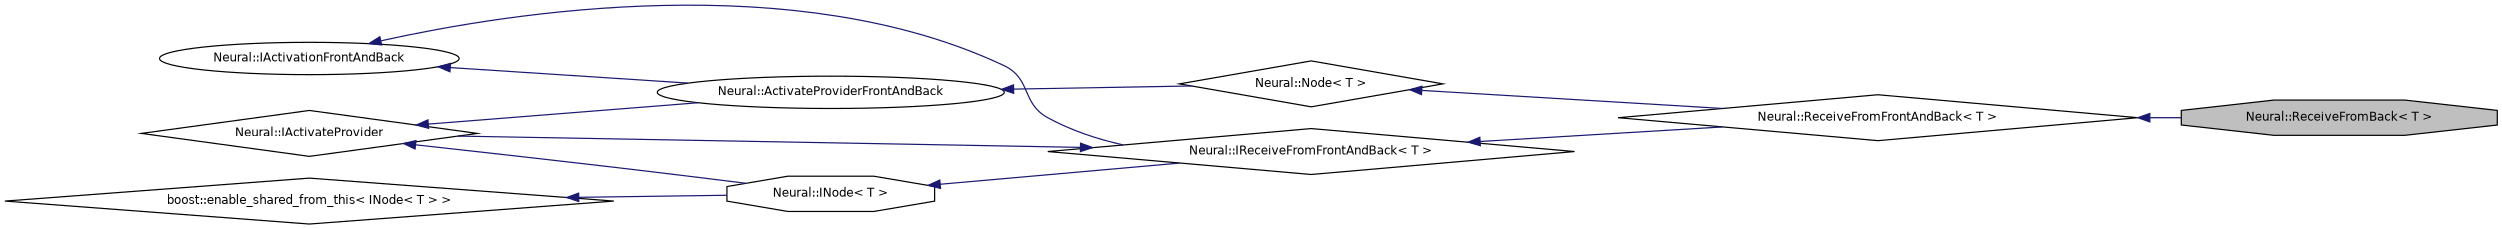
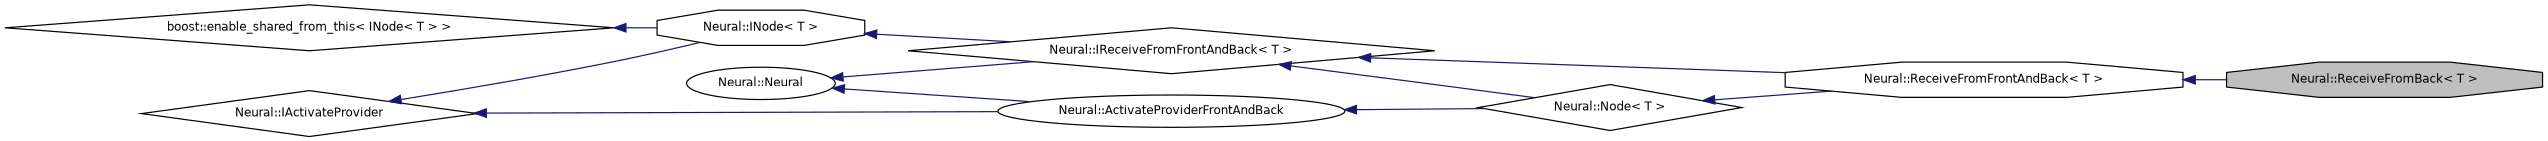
(309, 58) -> (761, 83)
(1878, 118) -> (1984, 80)
(769, 142) -> (1413, 82)
